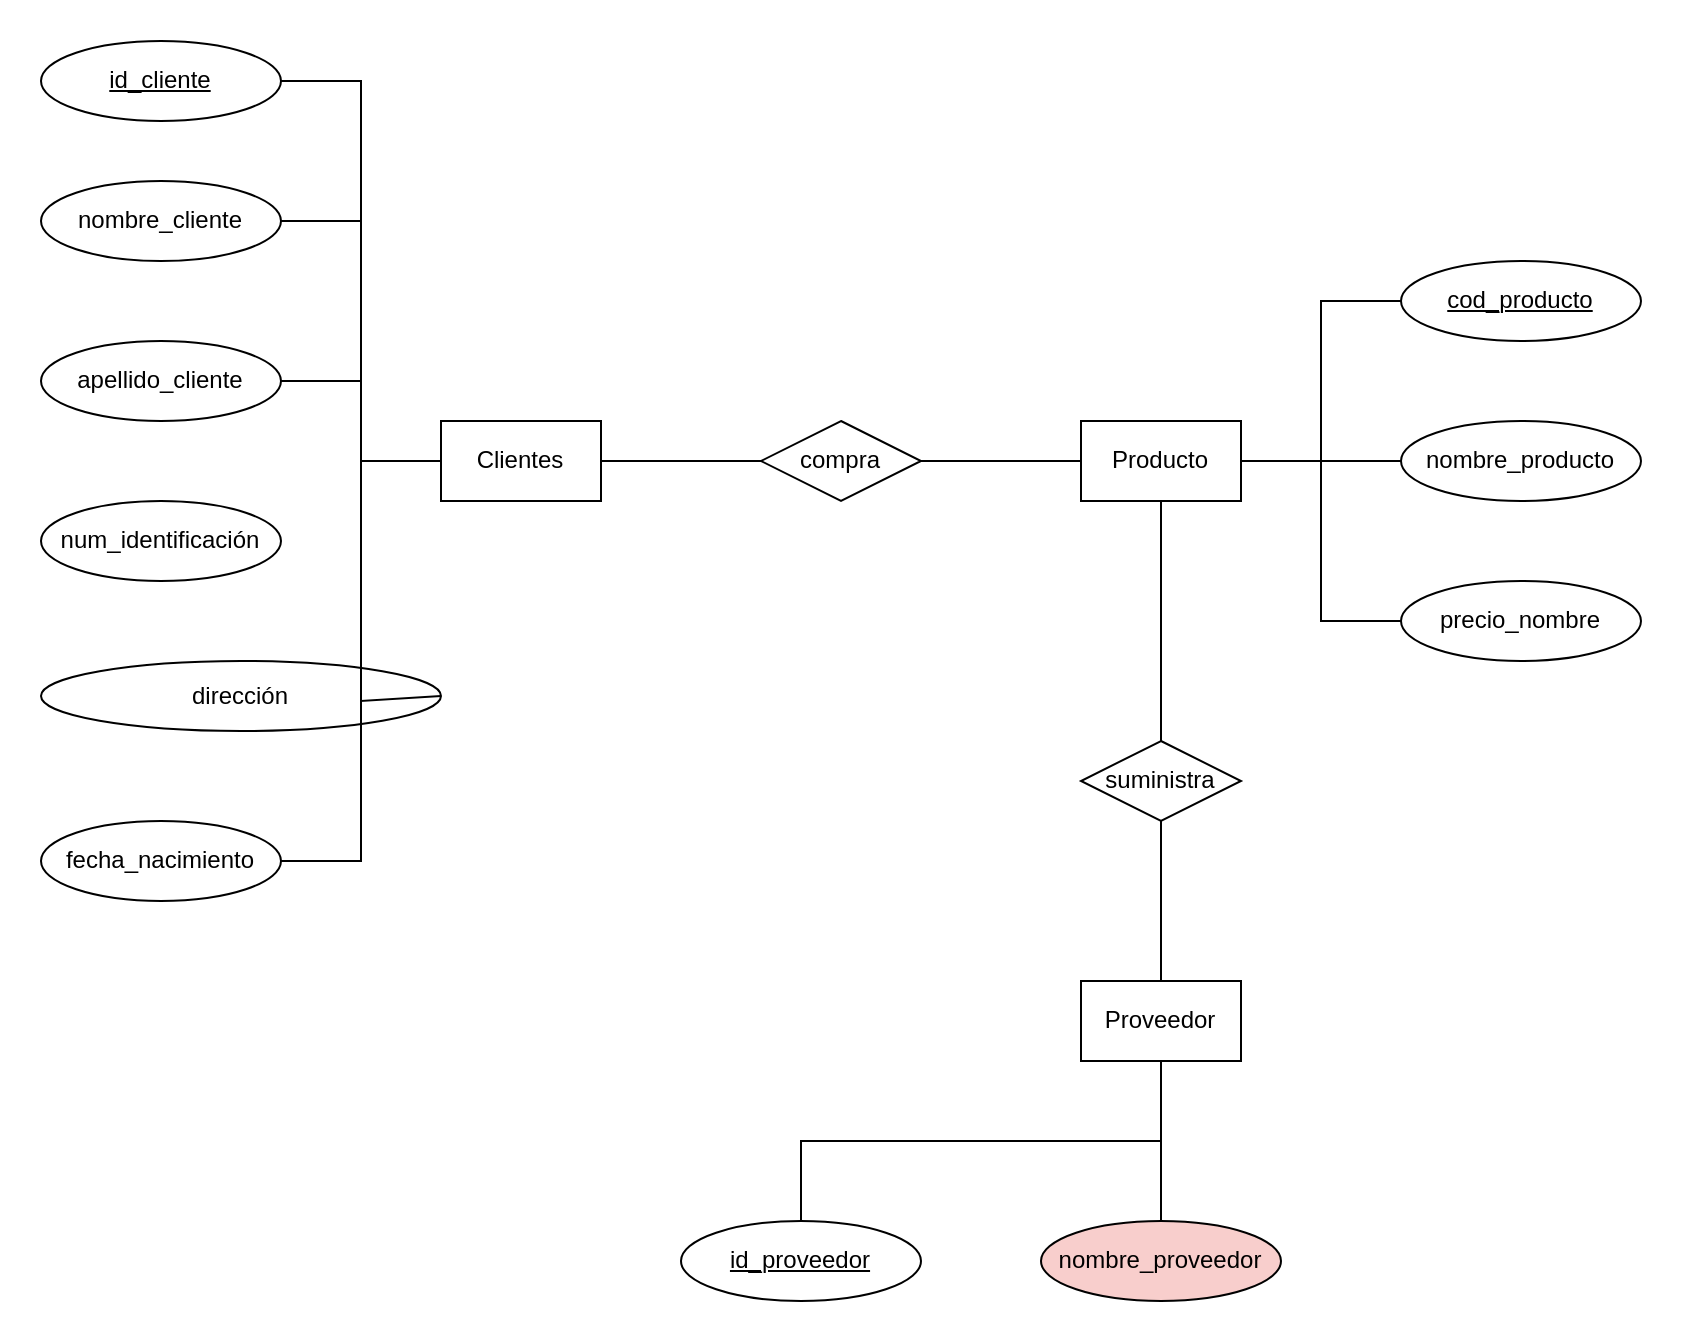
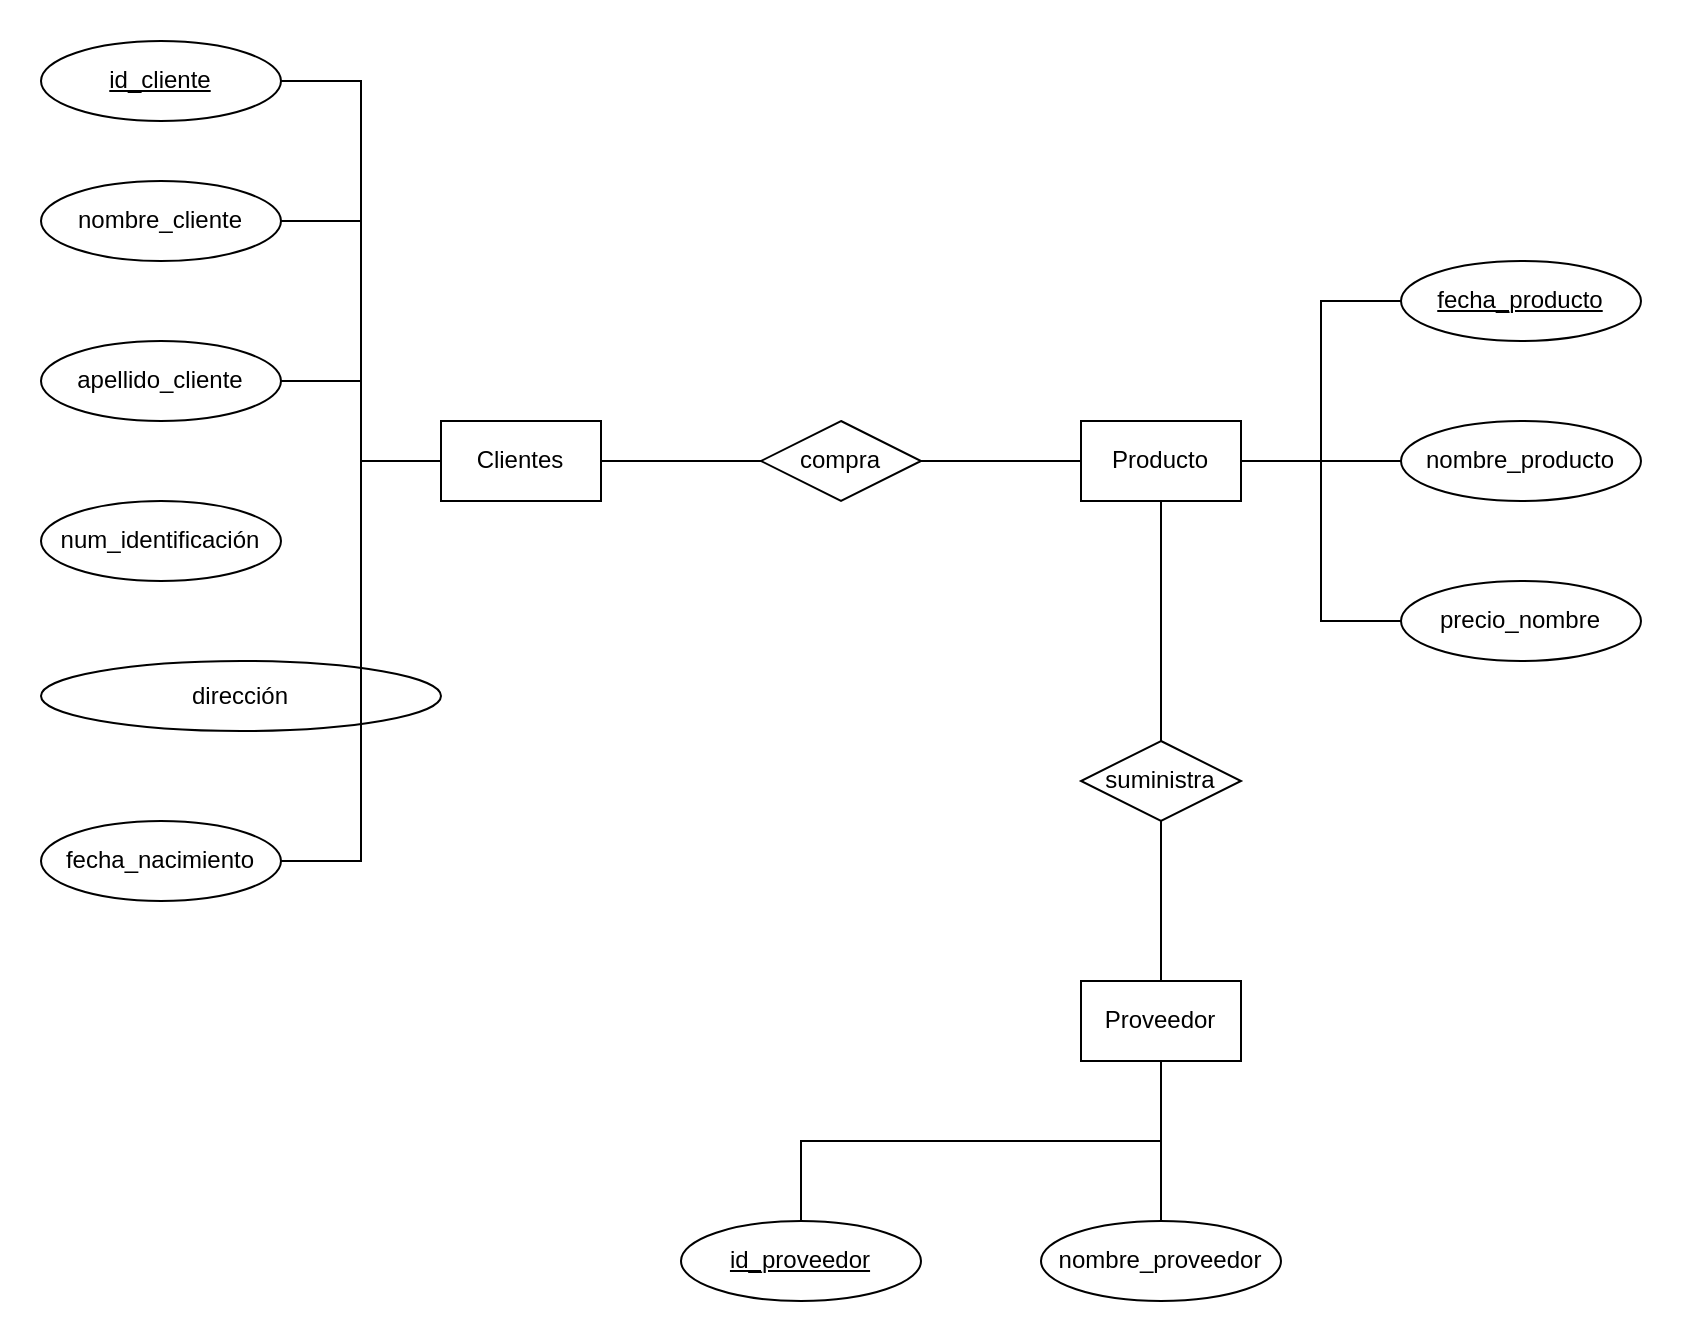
(1521, 301) -> (1521, 301)
(403, 698) -> none
(1161, 1261) -> (1161, 1261)
